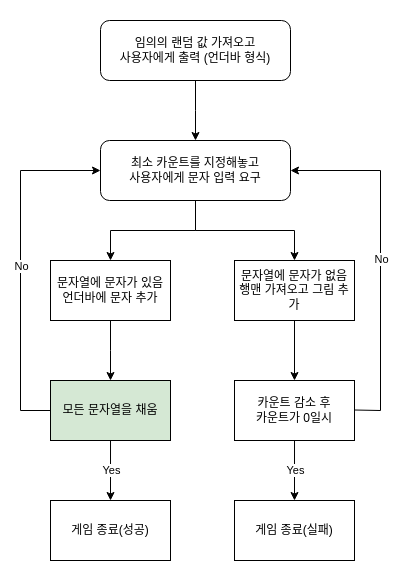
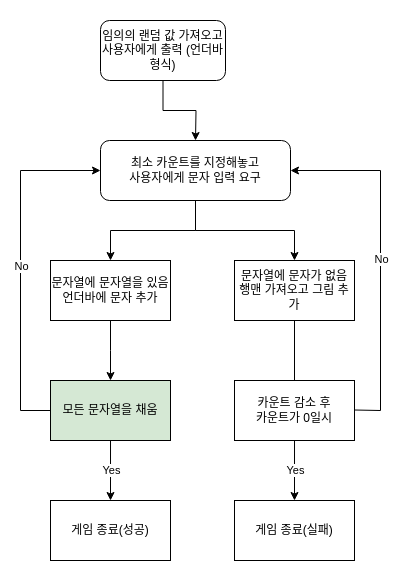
(196, 51) -> (163, 51)
(111, 291) -> (111, 291)
(295, 372) -> (295, 375)
